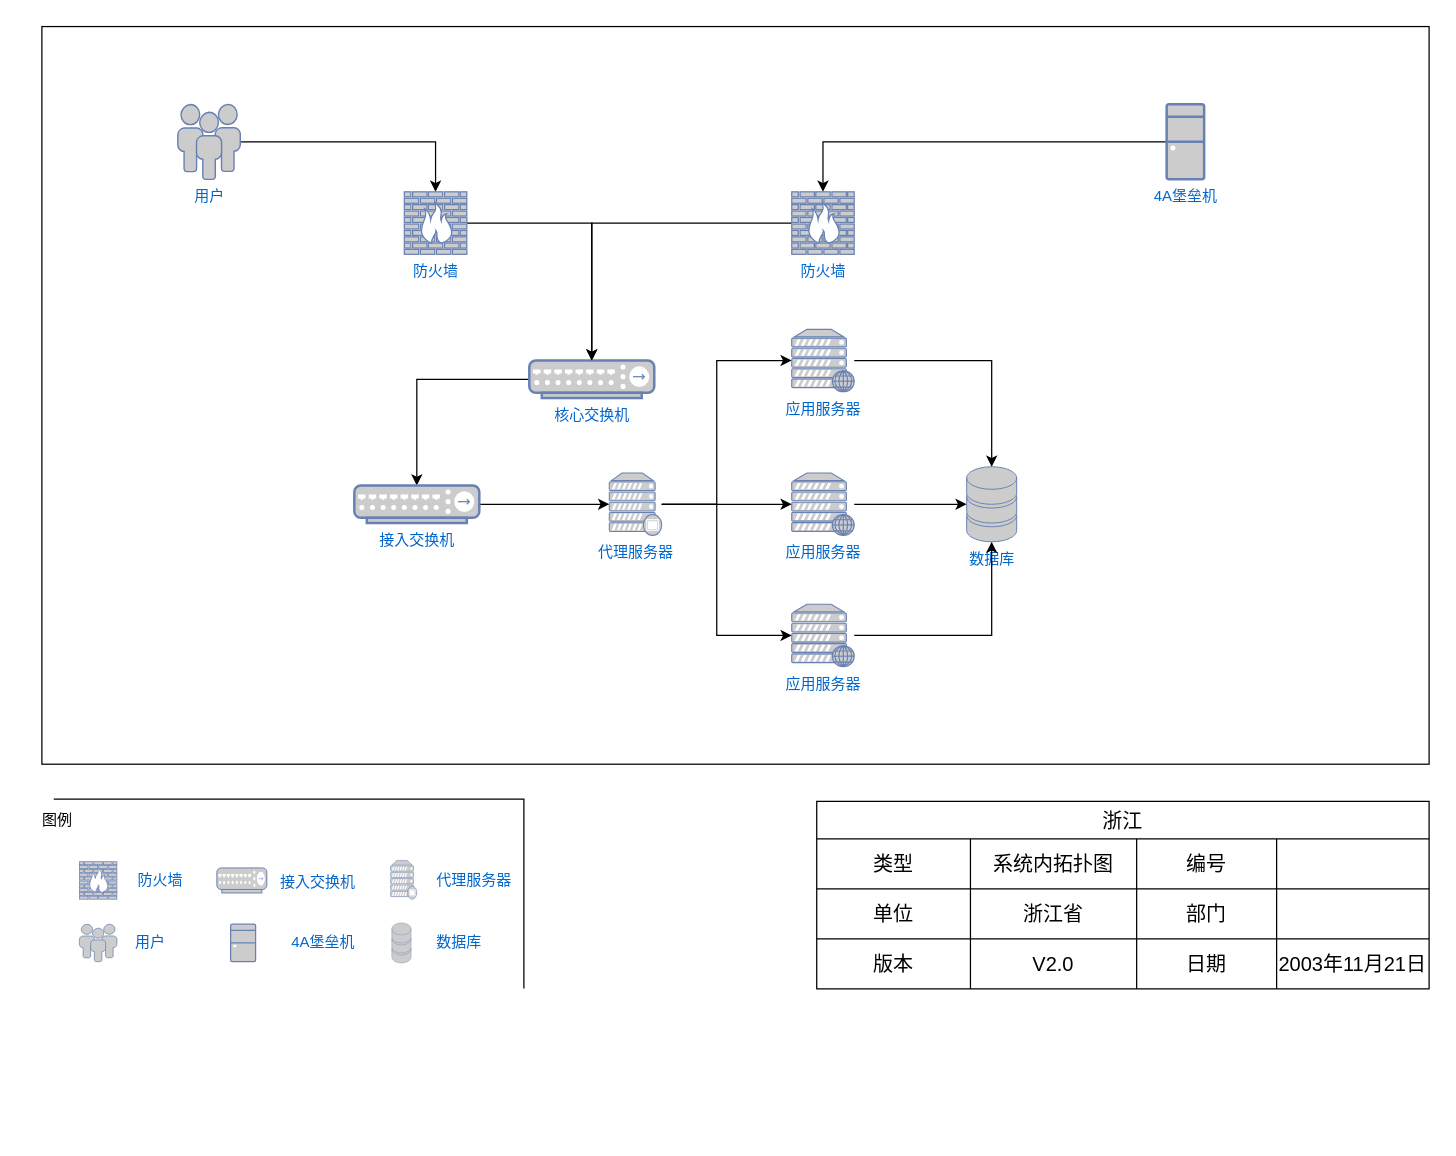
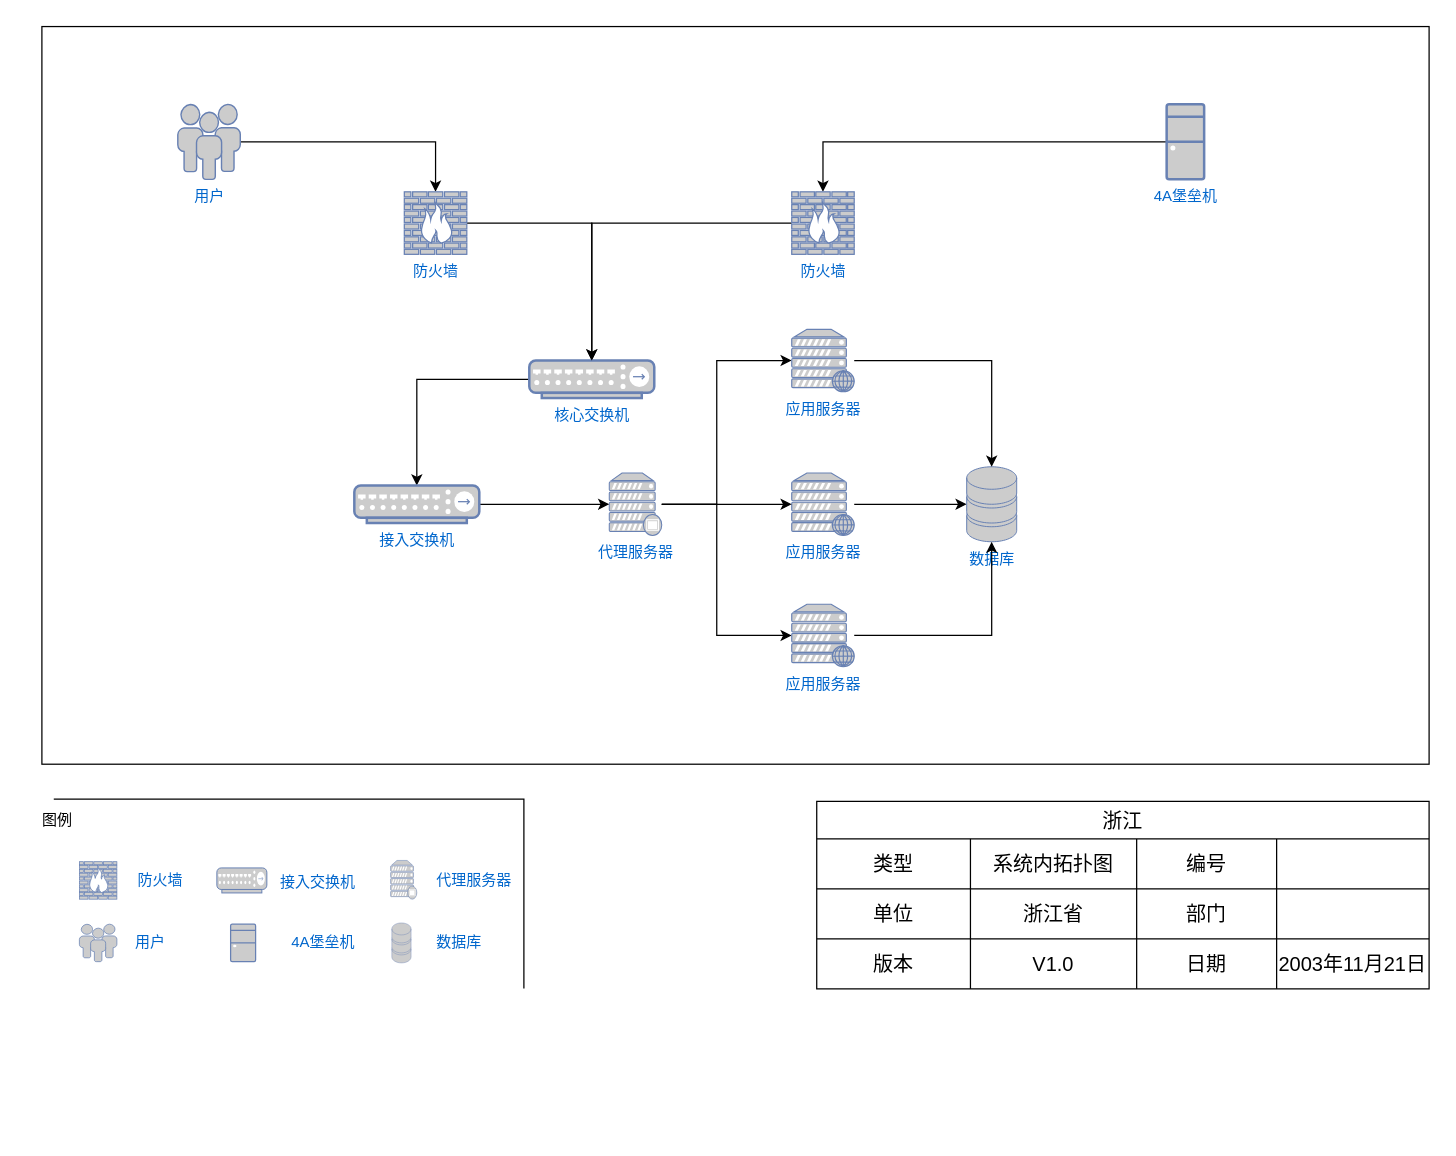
(1054, 964) -> (1054, 964)
